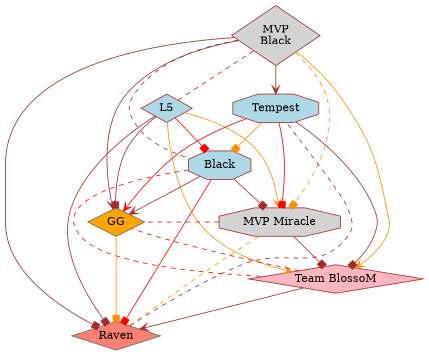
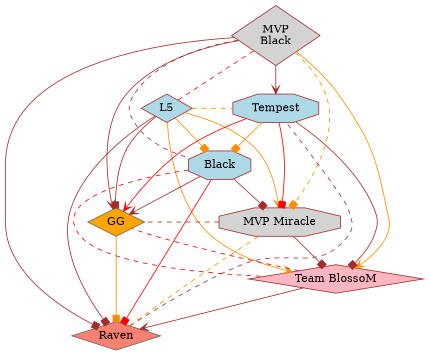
none -> (213, 108)
(188, 131) -> (188, 131)
